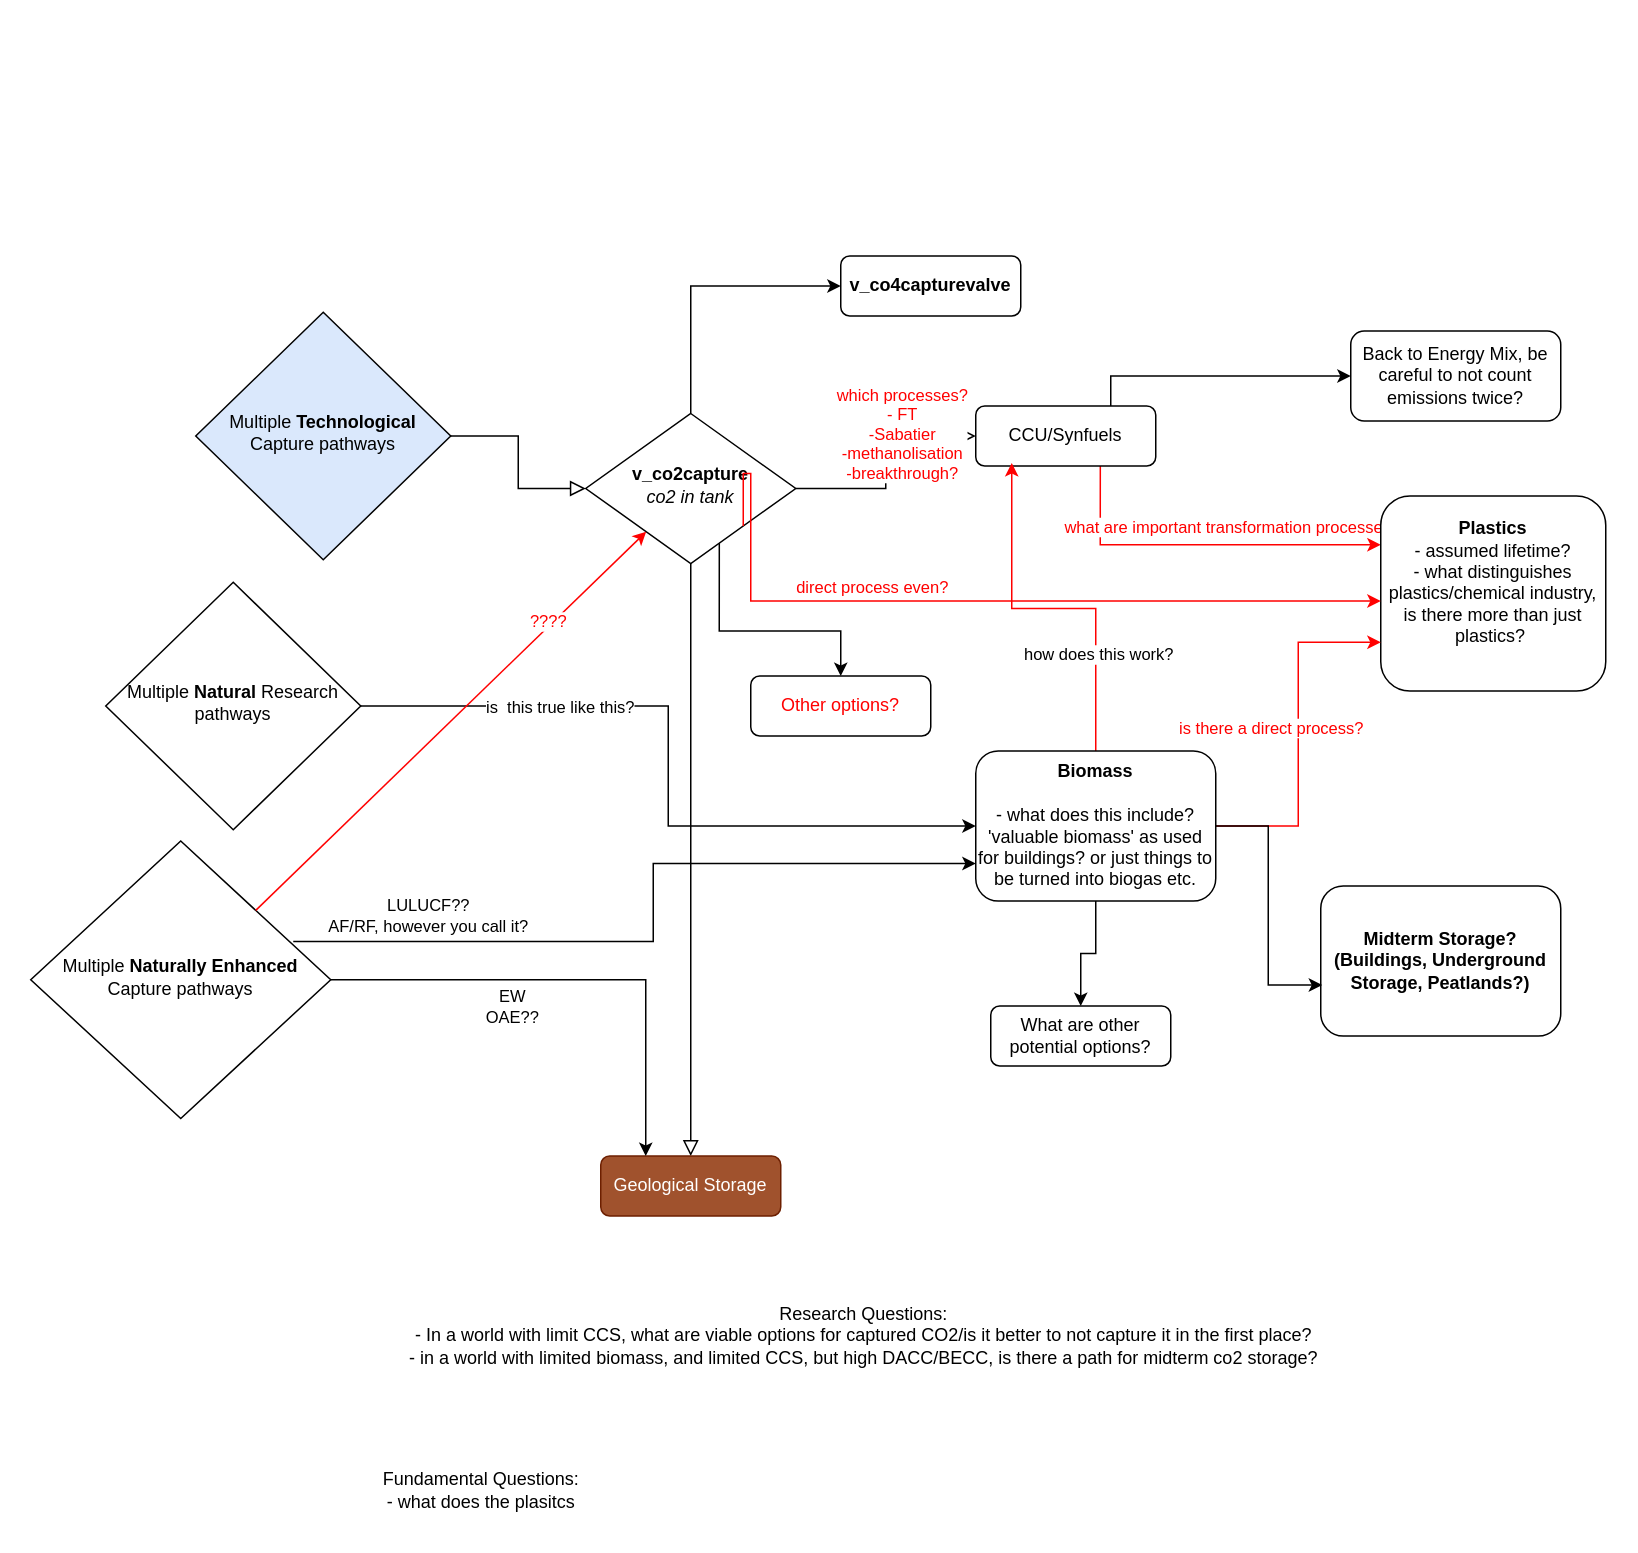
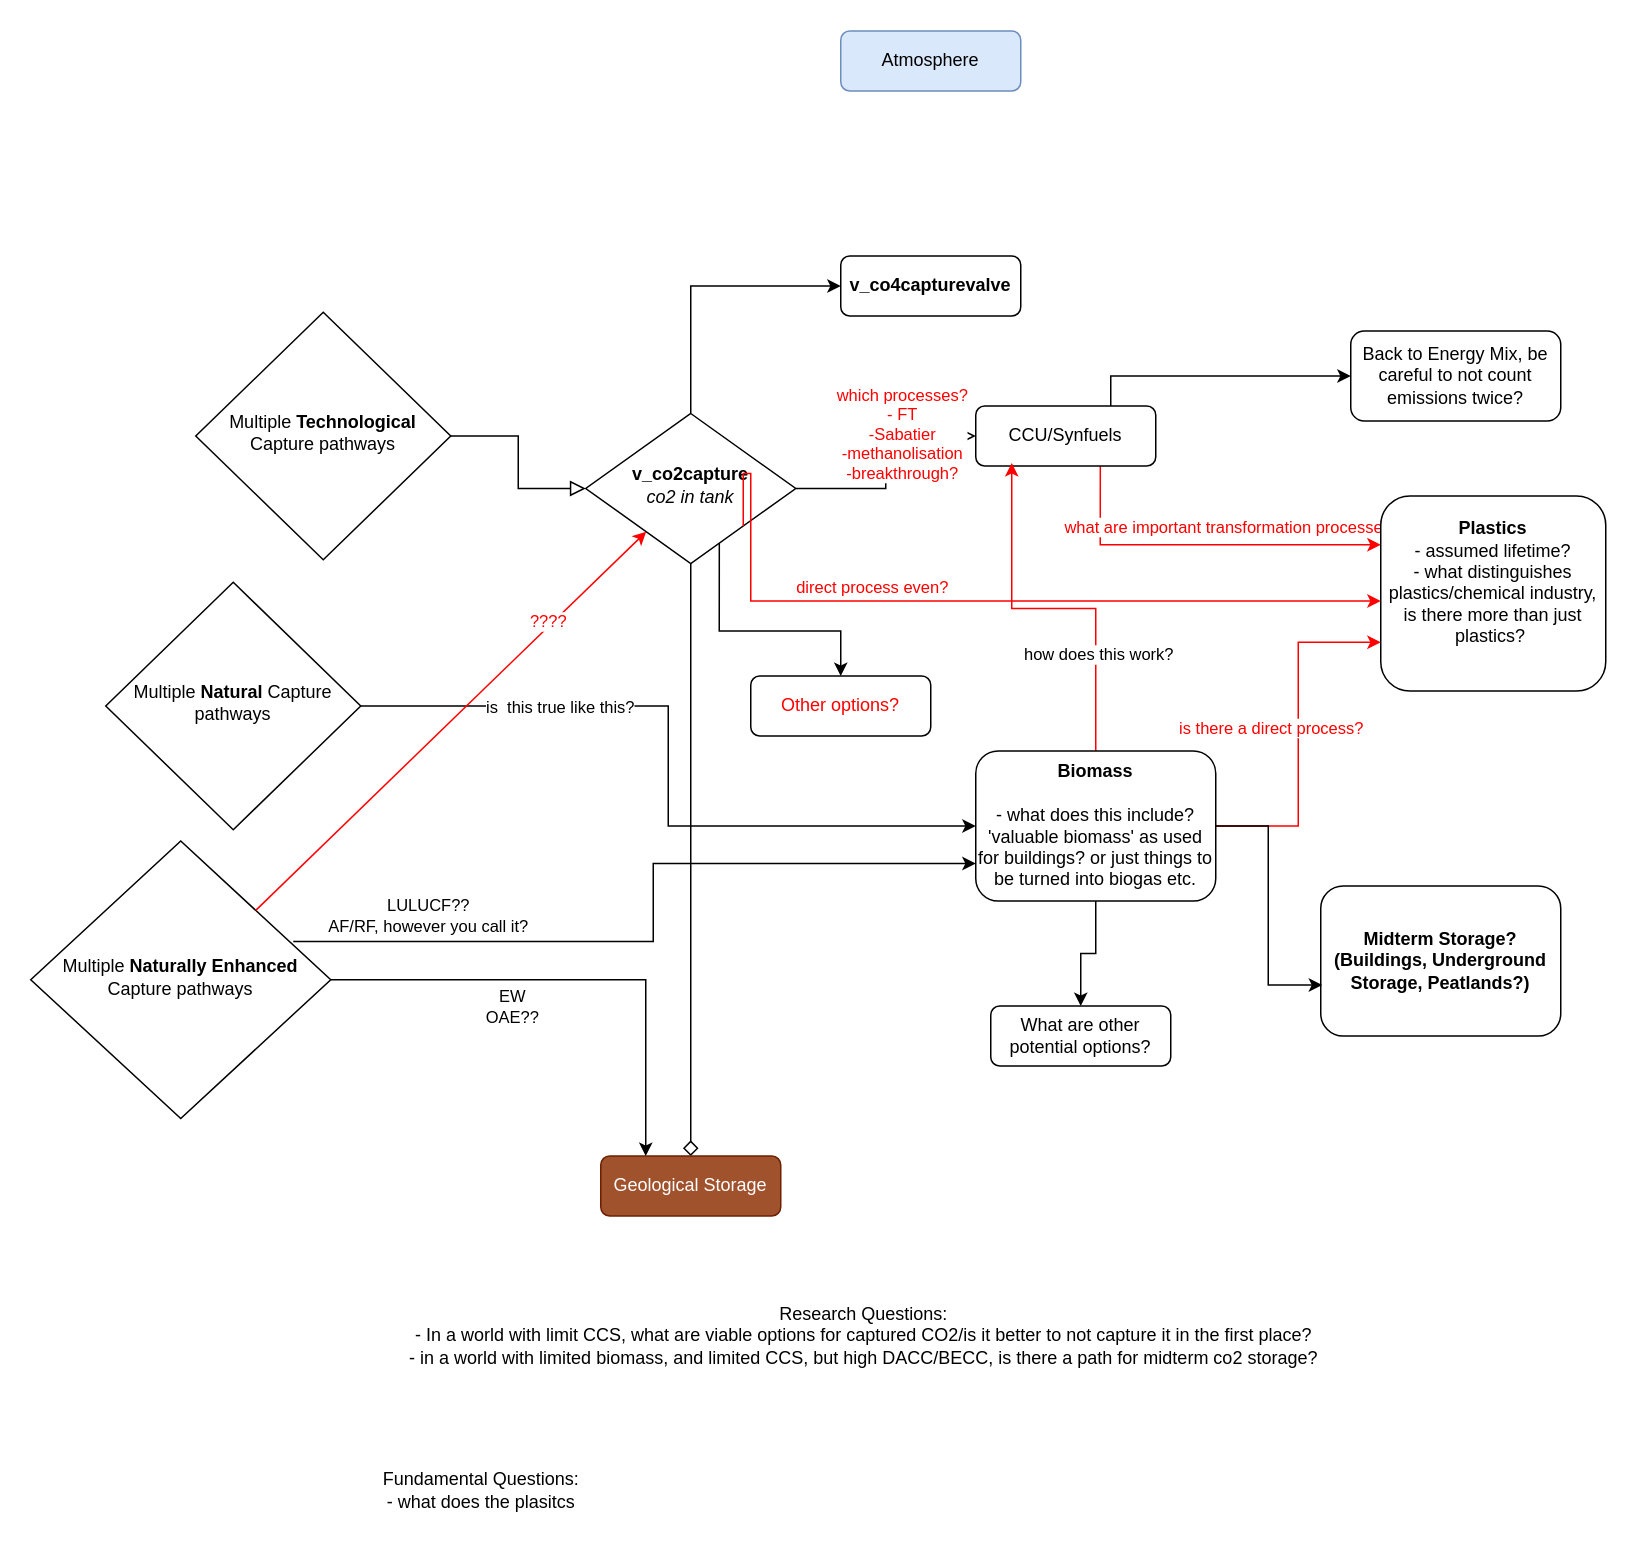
none -> (931, 61)
(323, 436) -> (323, 436)
(233, 703) -> (233, 703)
(691, 1139) -> (691, 1139)
